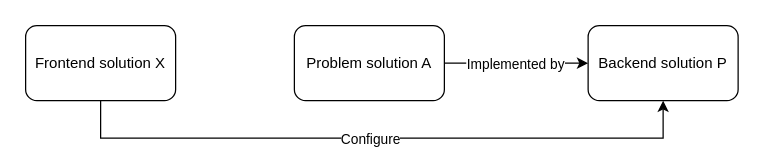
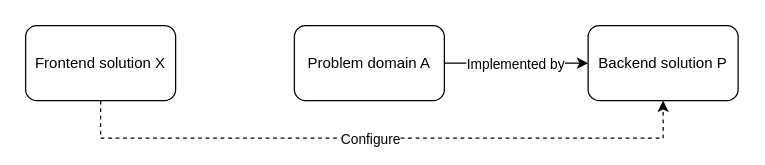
(369, 63) -> (369, 63)
(547, 138) -> (547, 138)
